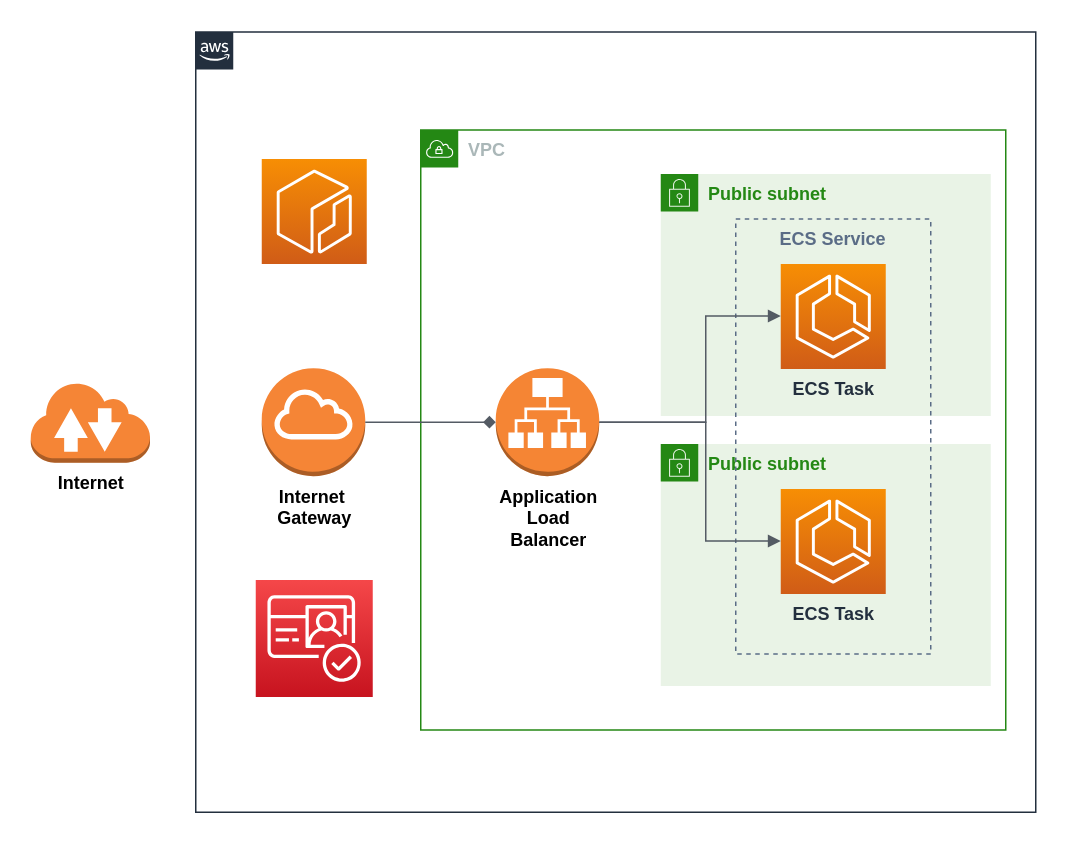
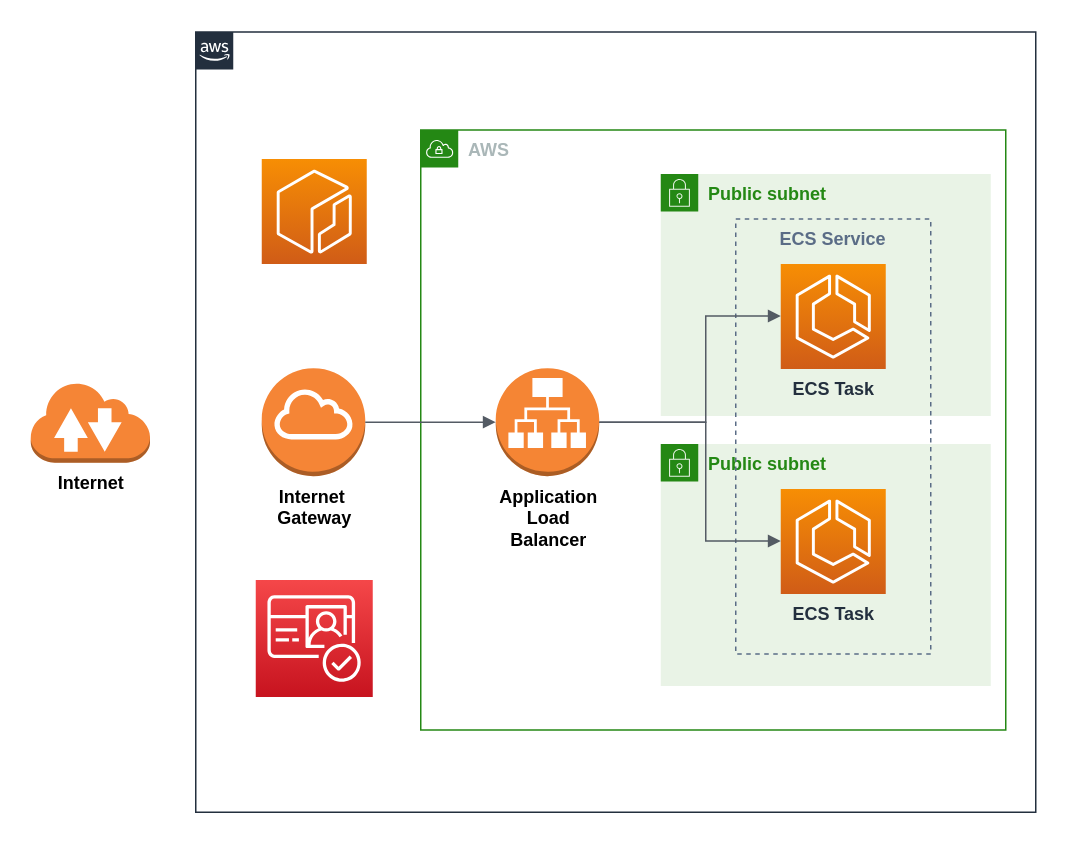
(484, 151) -> (484, 151)
(482, 422) -> (482, 422)
